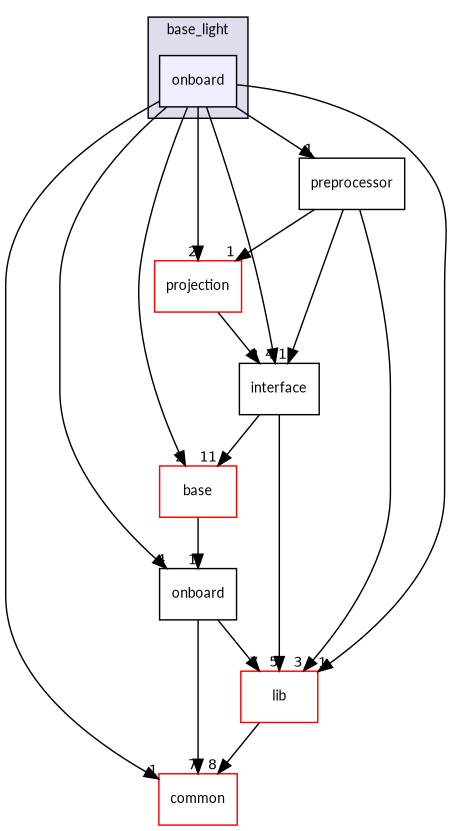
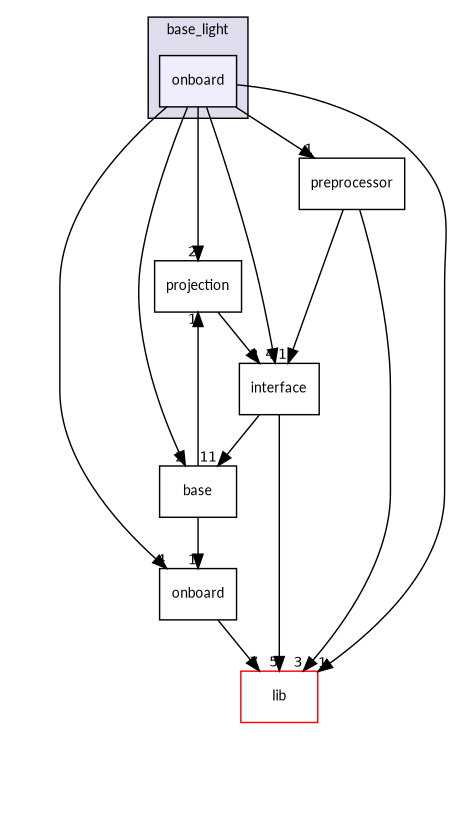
(281, 231) -> (198, 396)
(198, 286) -> (198, 286)
(198, 492) -> (198, 492)
(198, 799) -> none
